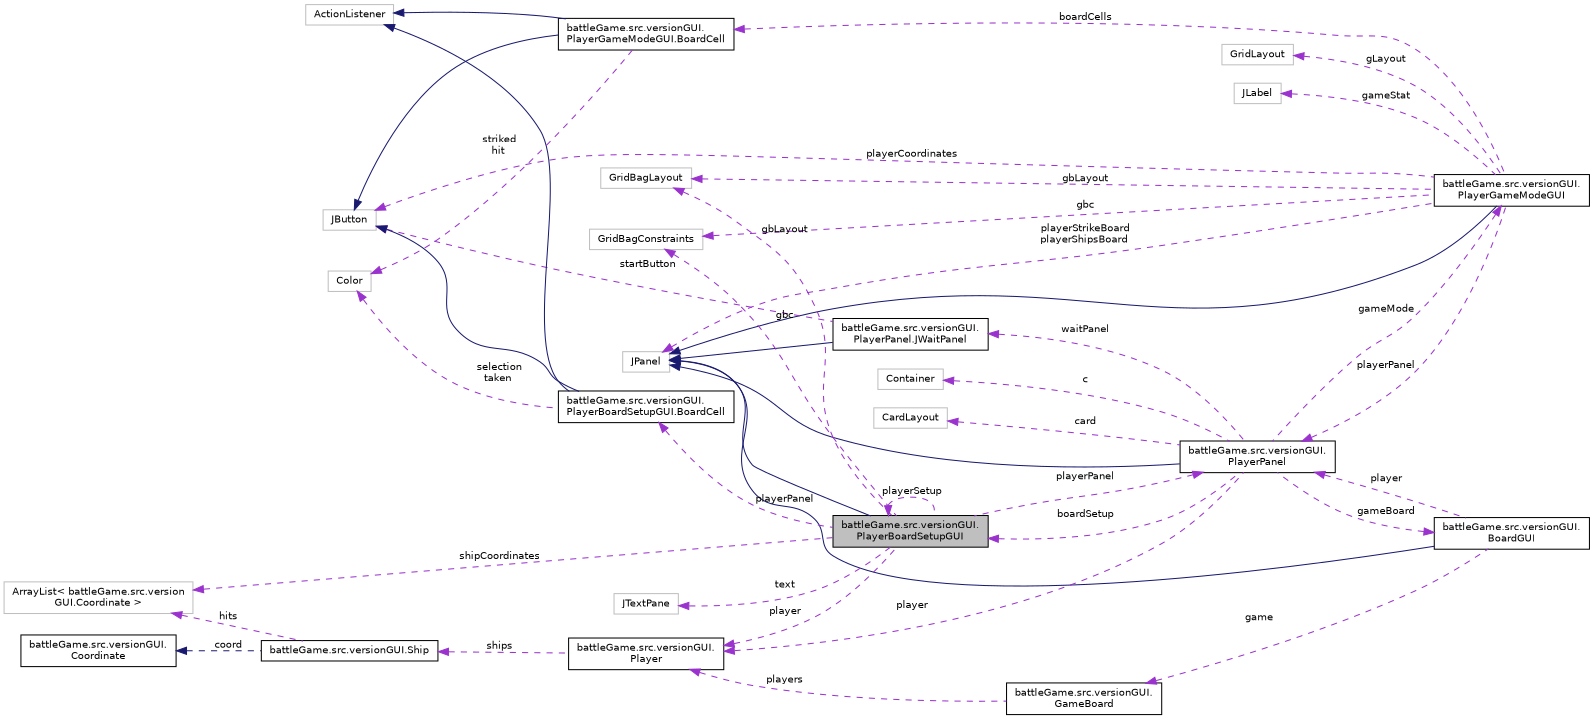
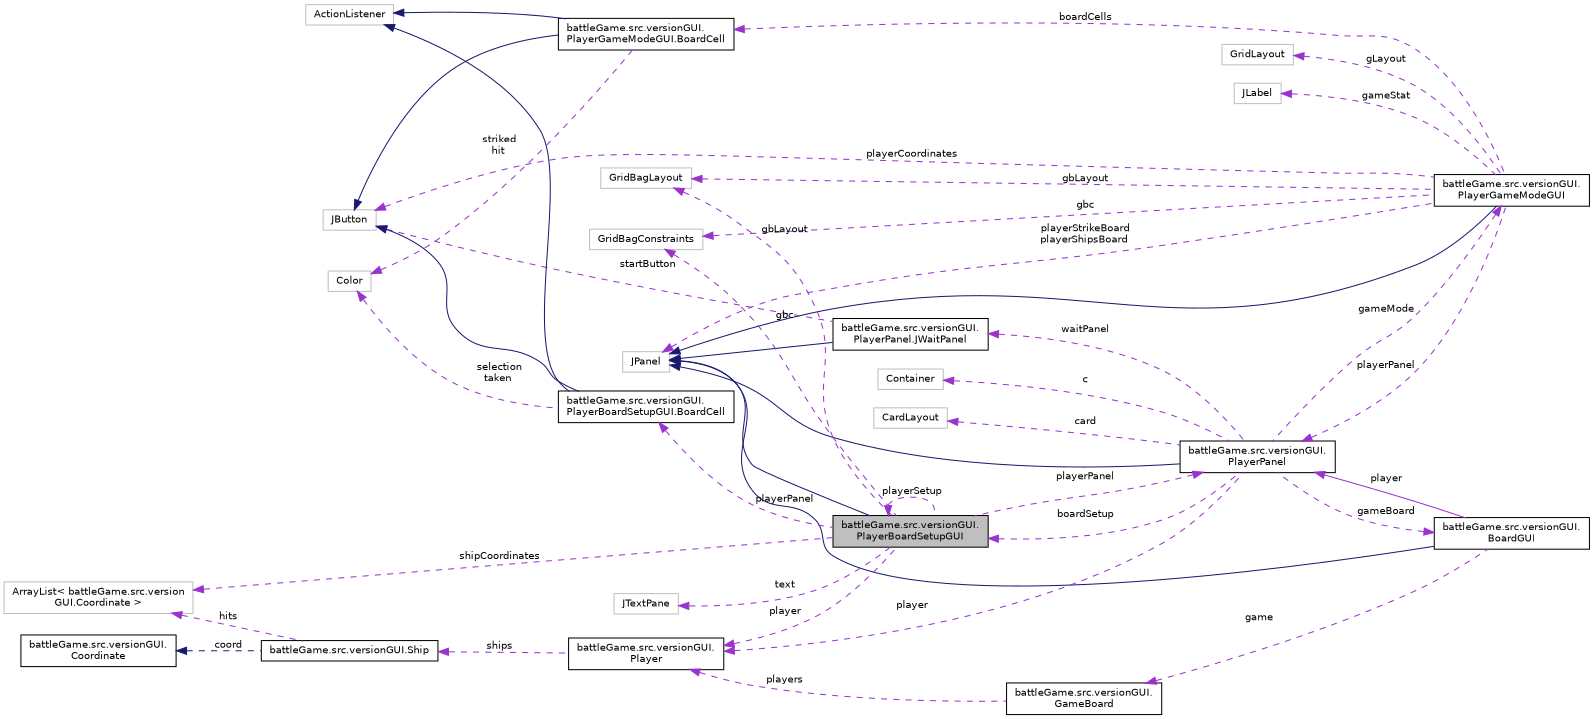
(1396, 496) -> (1396, 496)
